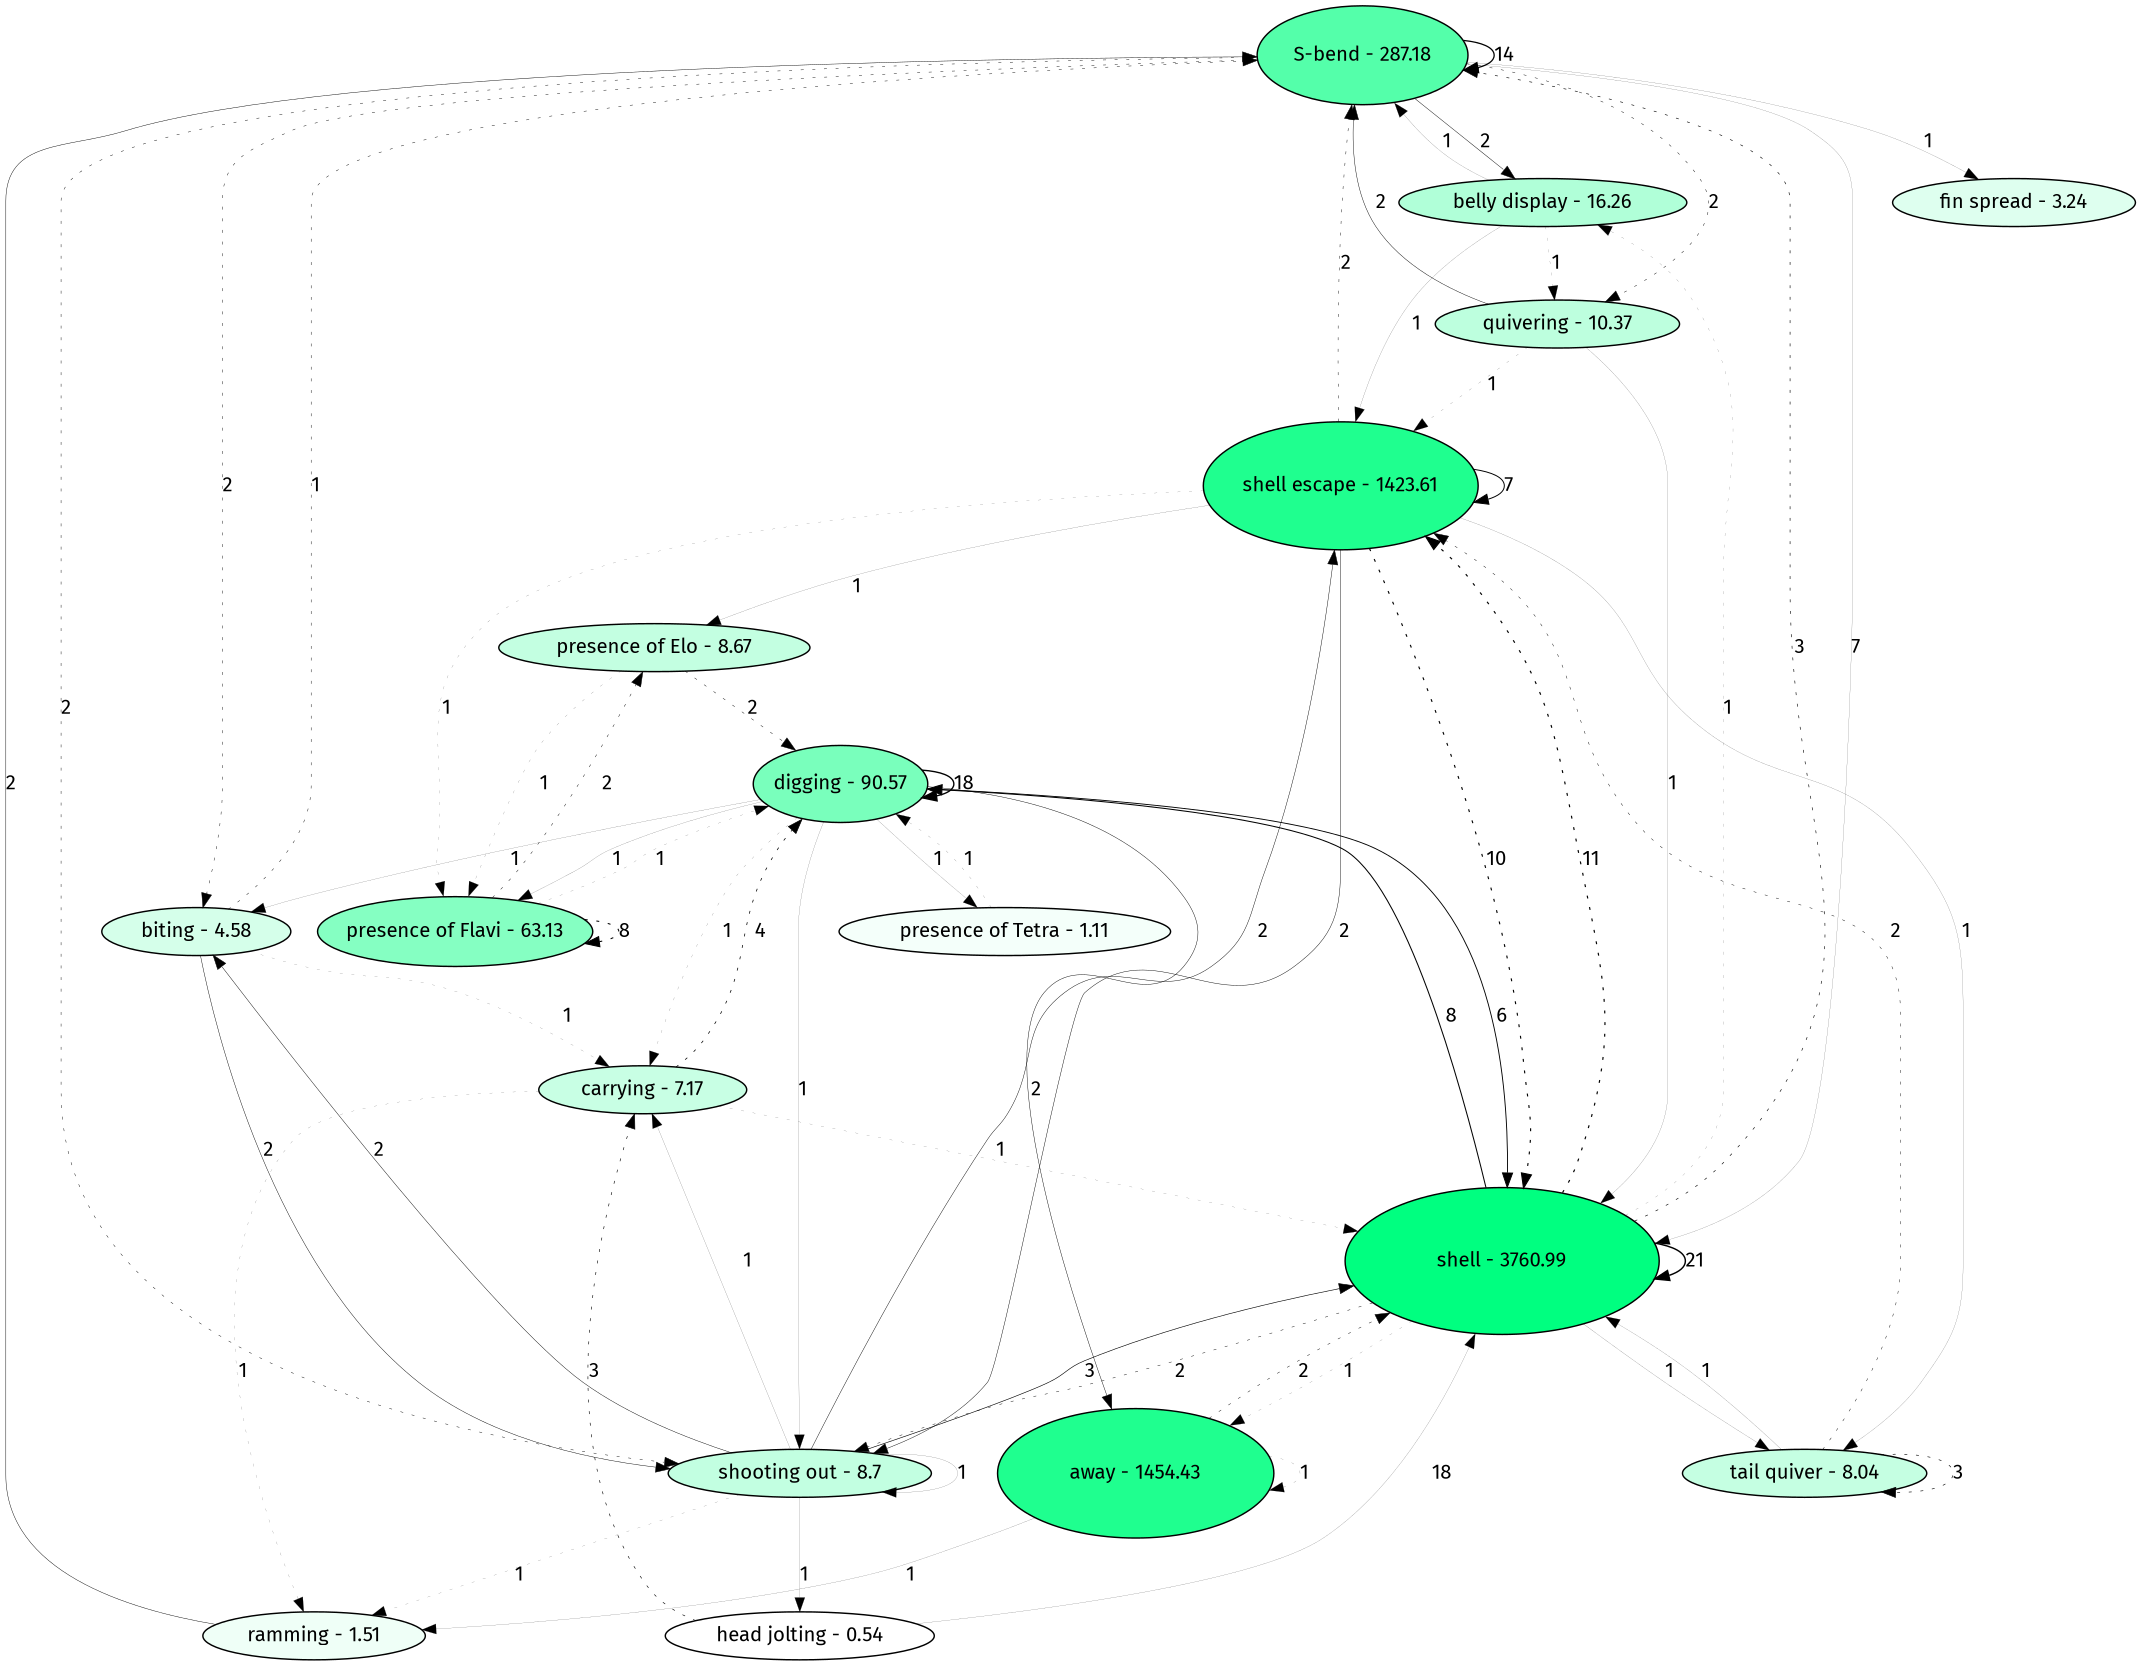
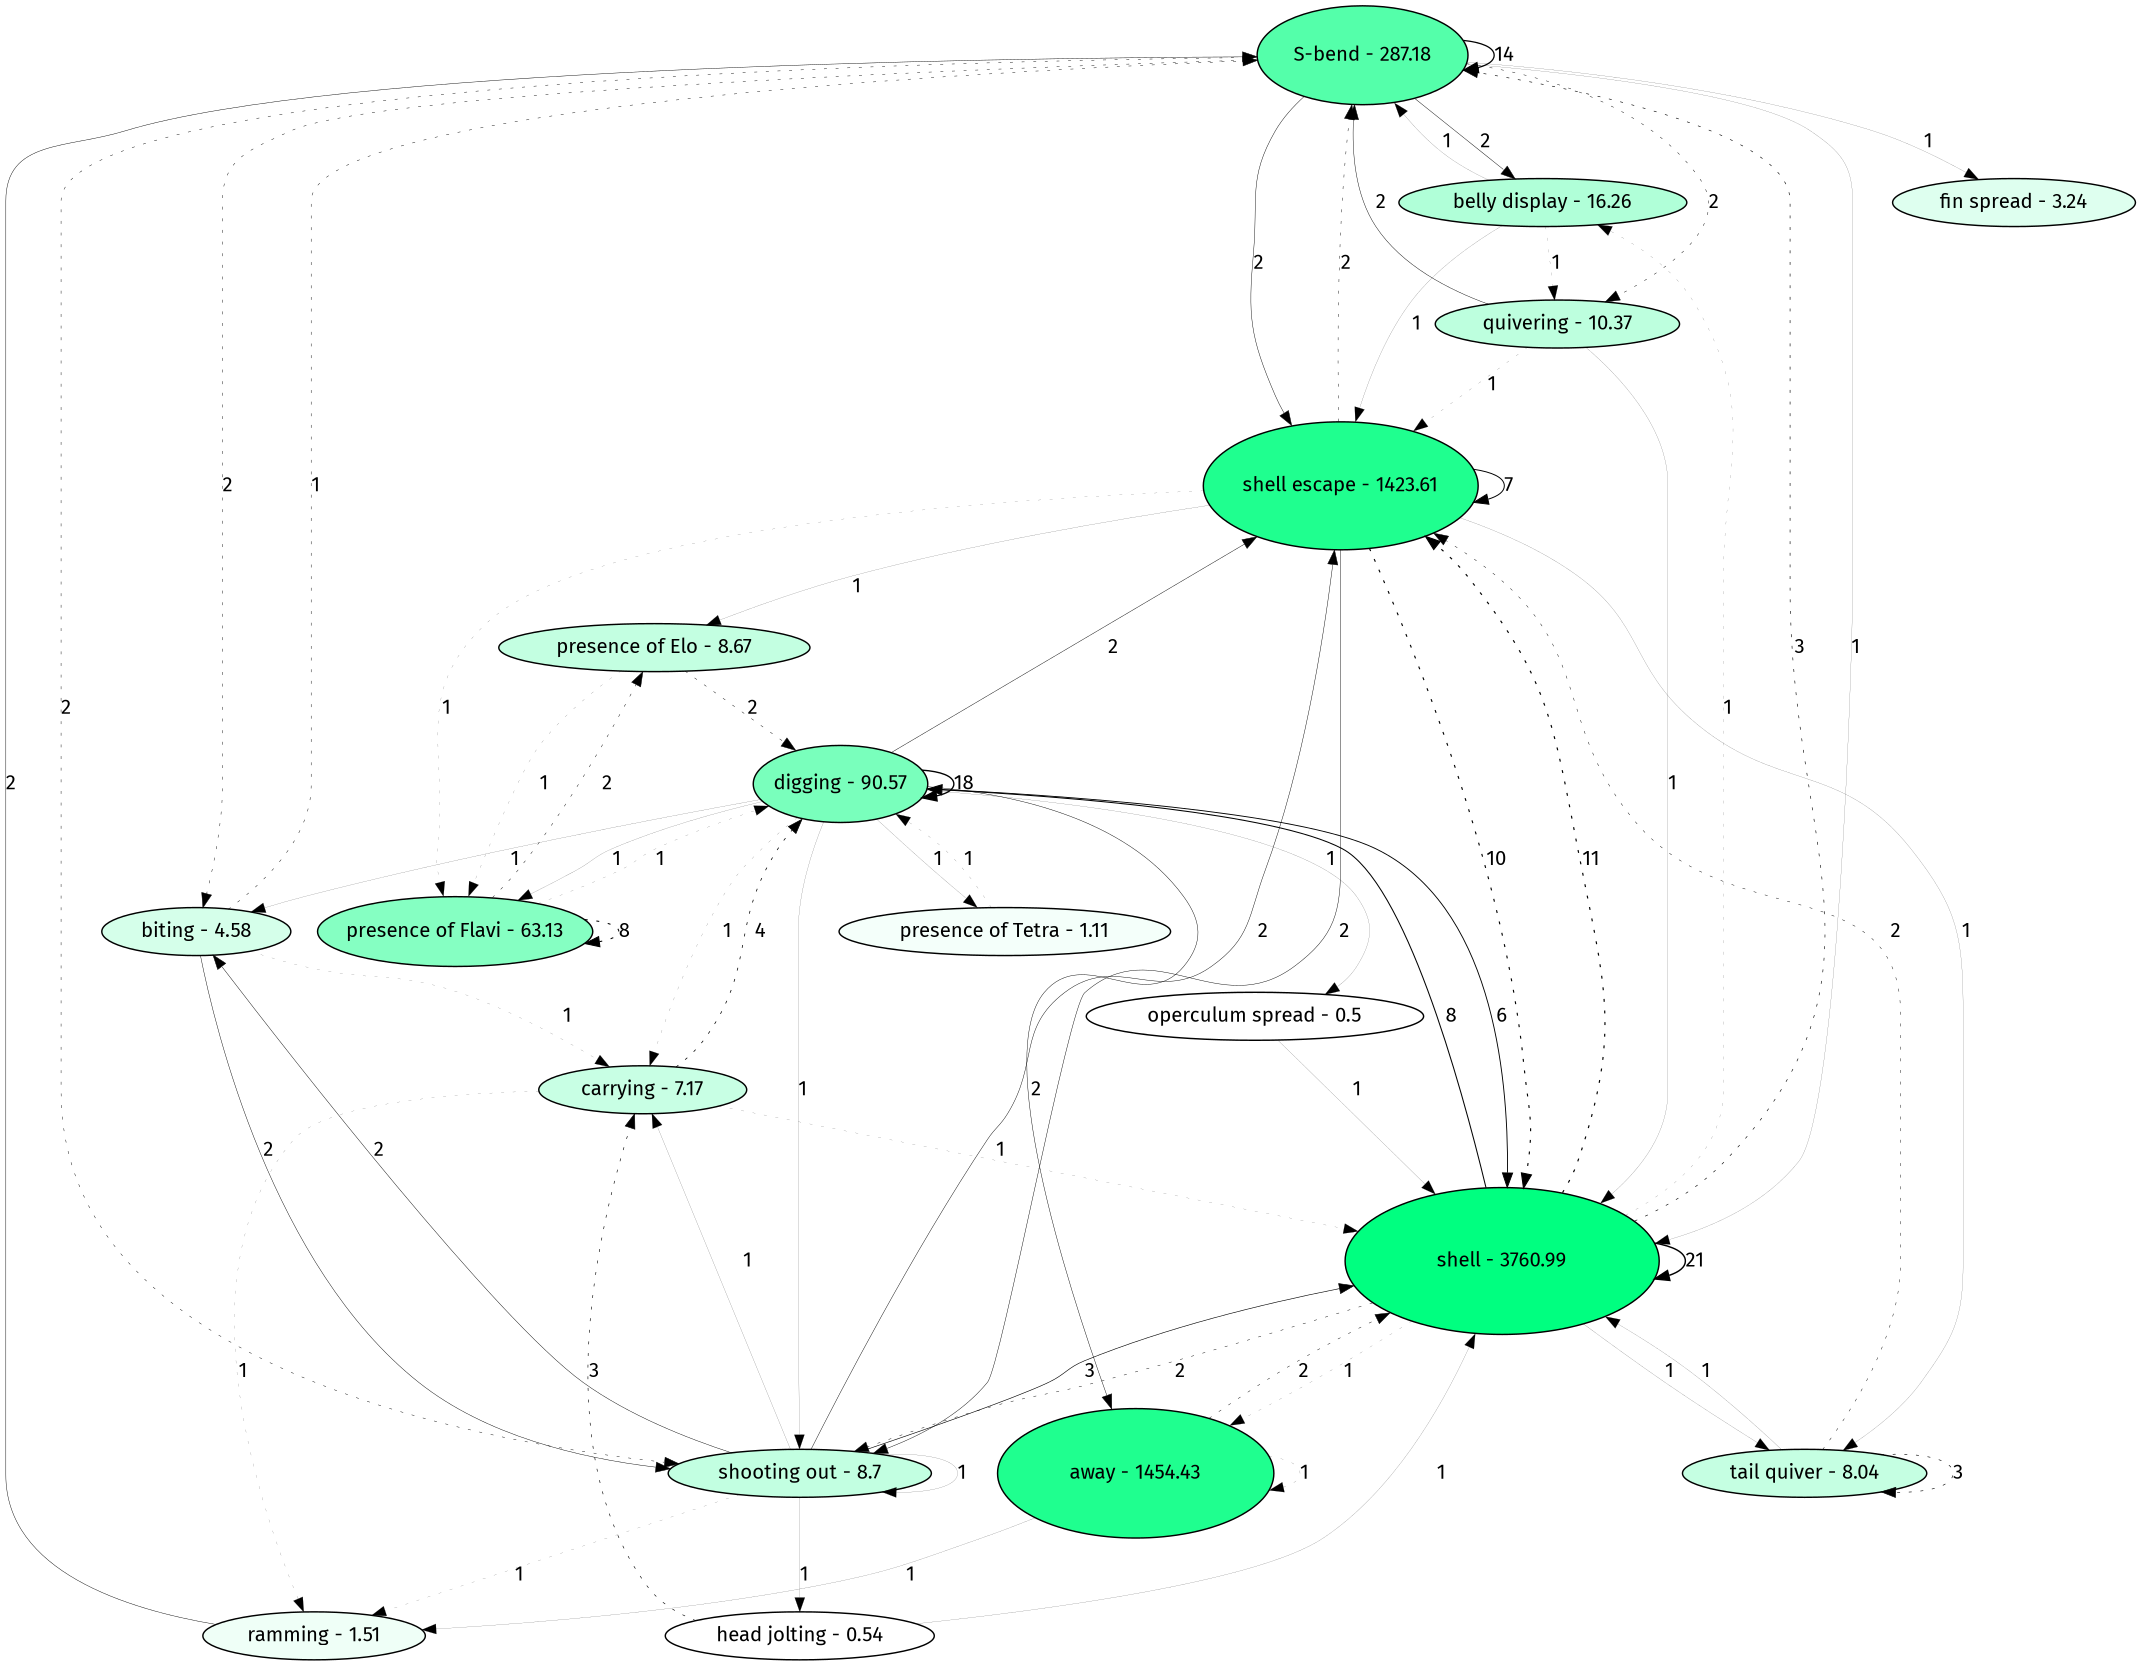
none -> (1254, 250)
none -> (1068, 648)
(1856, 648) -> (1856, 648)
none -> (1255, 1016)
(1442, 1473) -> (1442, 1473)
